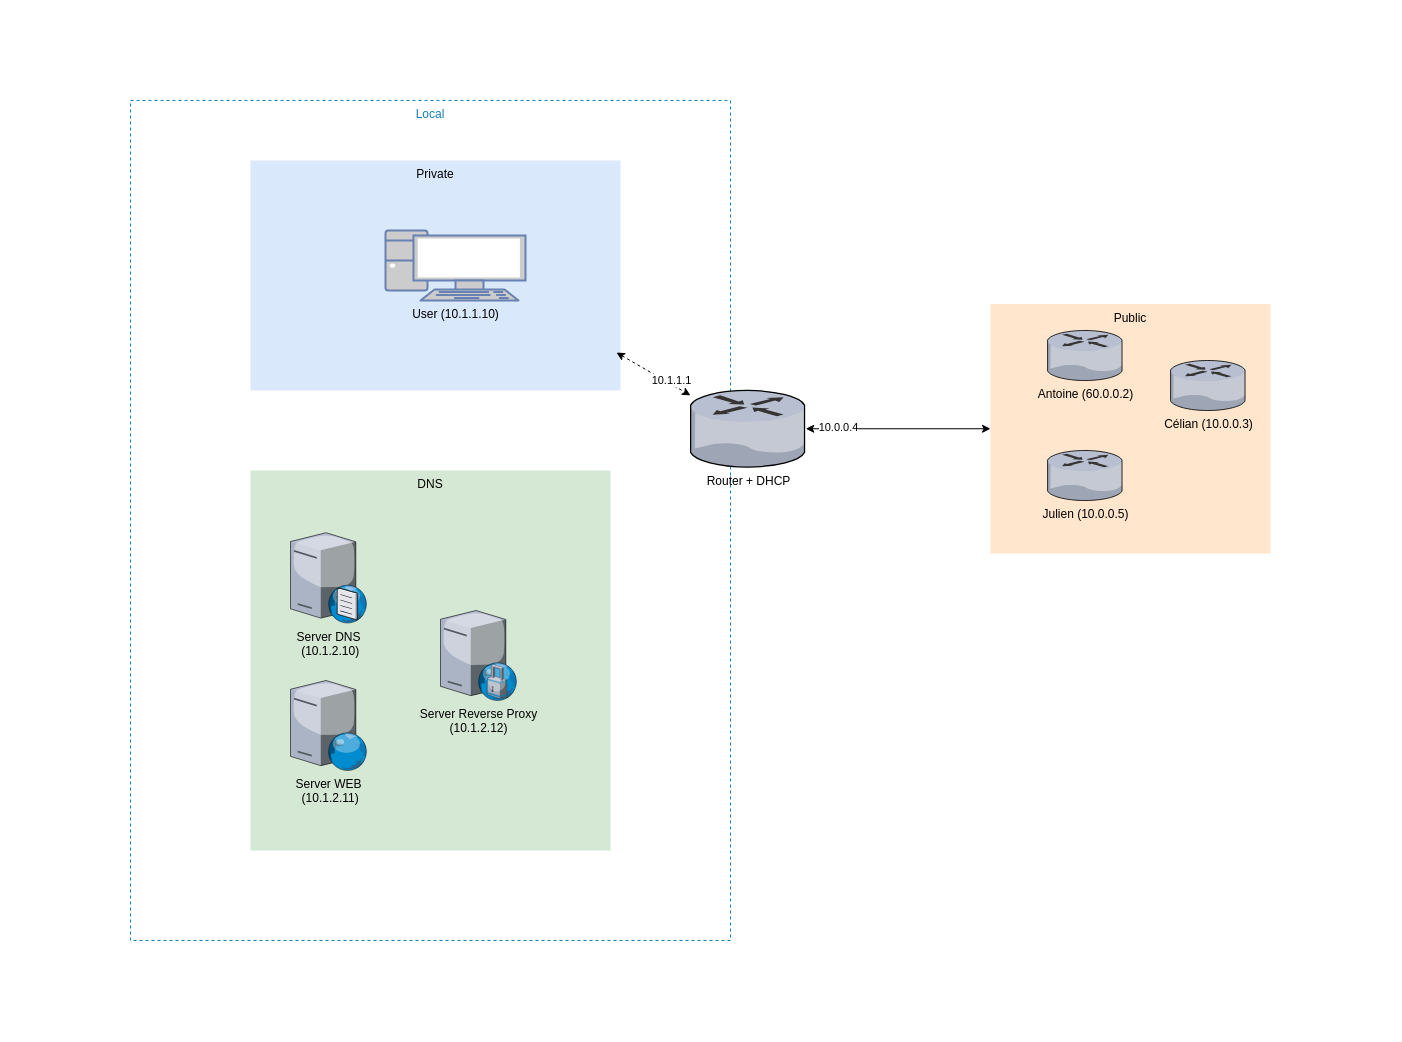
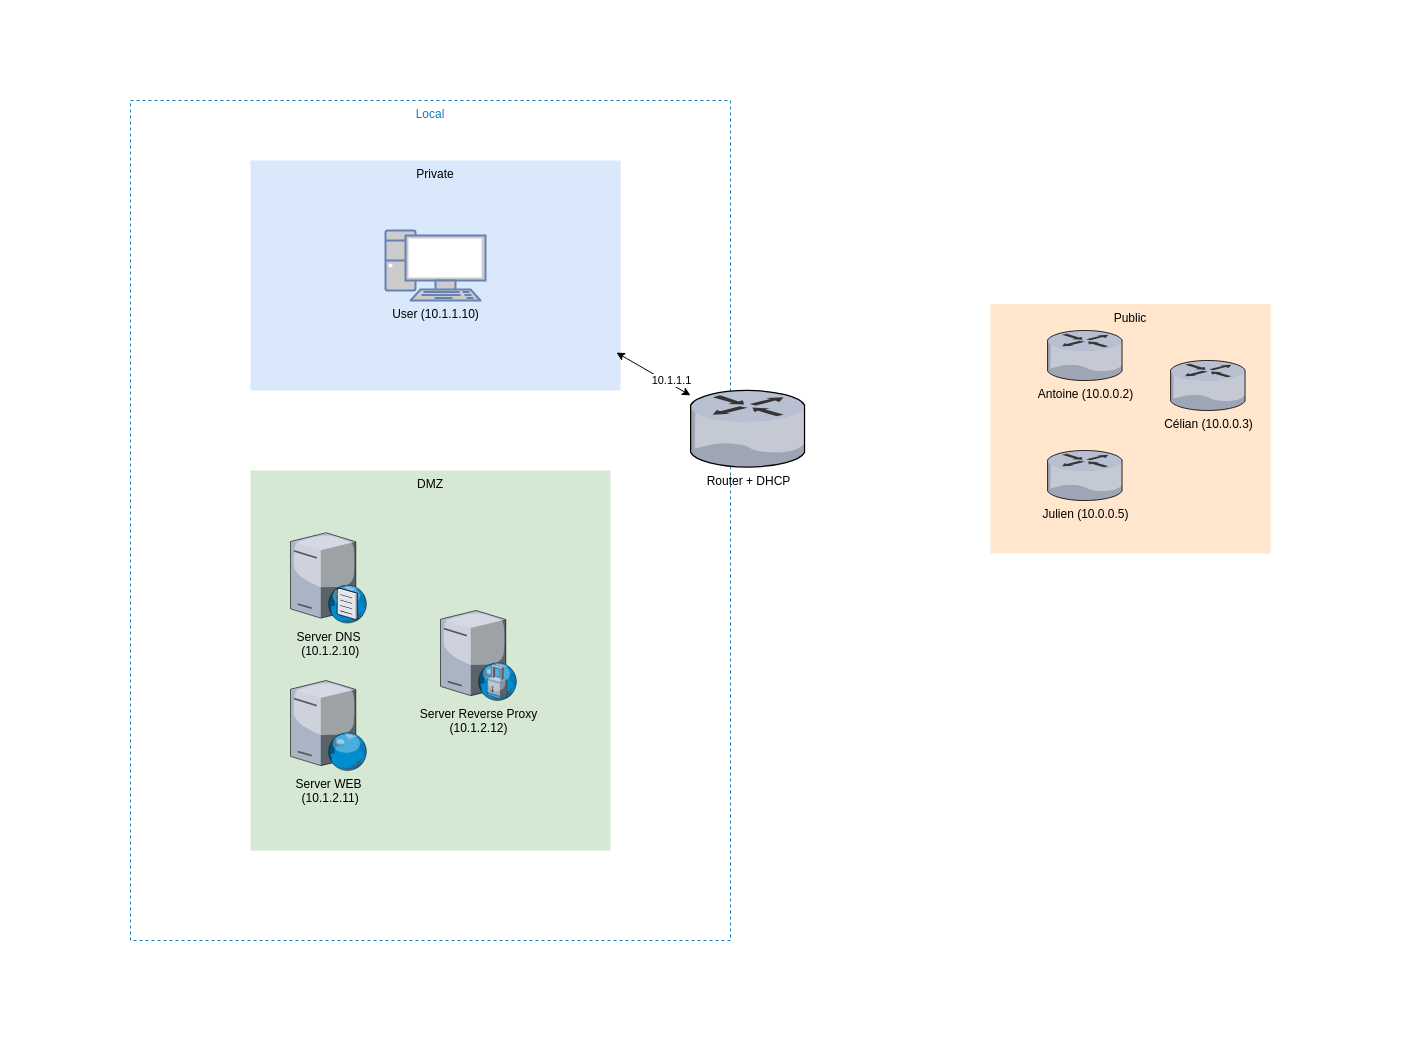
(456, 266) -> (436, 266)
(639, 365) -> (639, 365)
(1086, 395) -> (1086, 395)
(898, 429) -> none
(431, 485) -> (431, 485)
